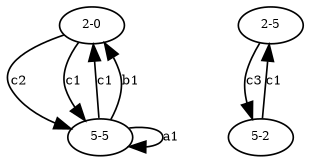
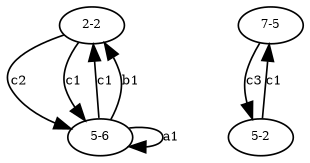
(92, 25) -> (92, 25)
(271, 25) -> (271, 25)
(100, 137) -> (100, 137)
